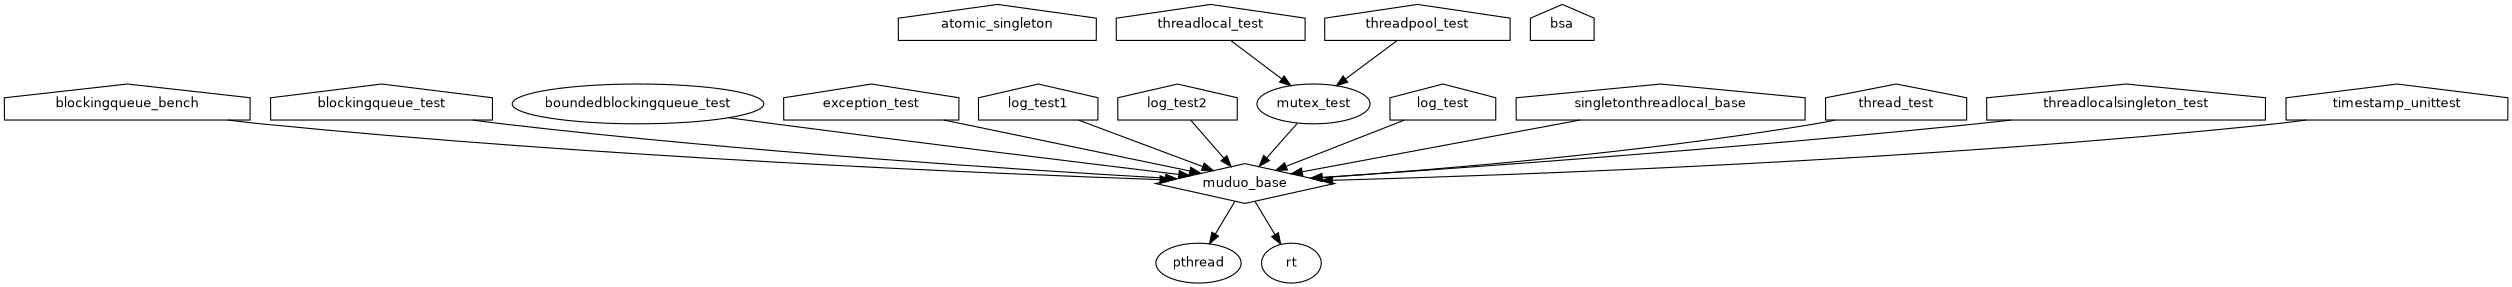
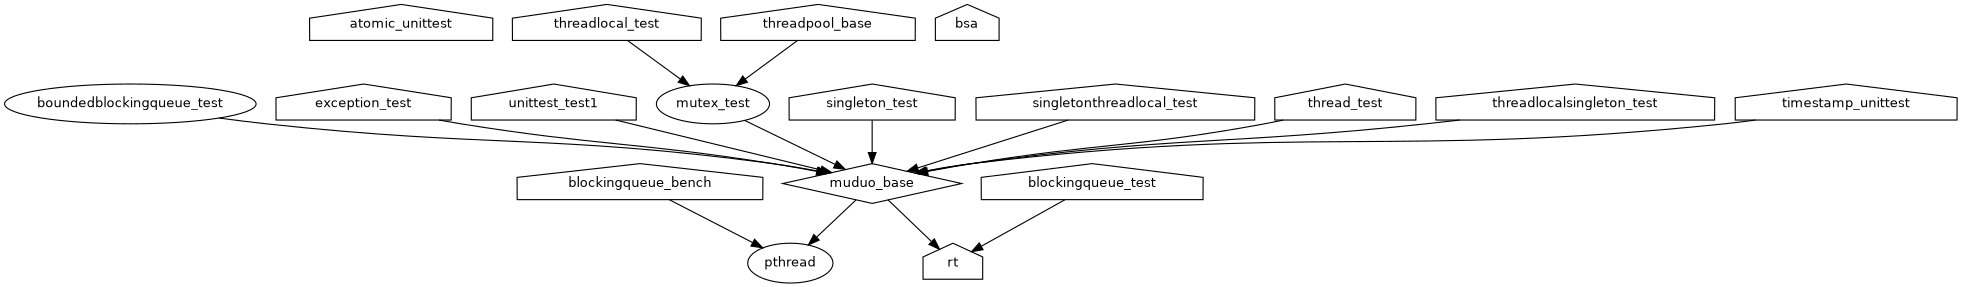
(997, 24) -> (401, 24)
(1417, 24) -> (818, 24)
(1038, 104) -> (554, 104)
(1178, 104) -> none
(1443, 104) -> (872, 104)
(1661, 104) -> (1115, 104)
(819, 154) -> (1023, 223)
(693, 157) -> (711, 221)
(1291, 263) -> (953, 263)
